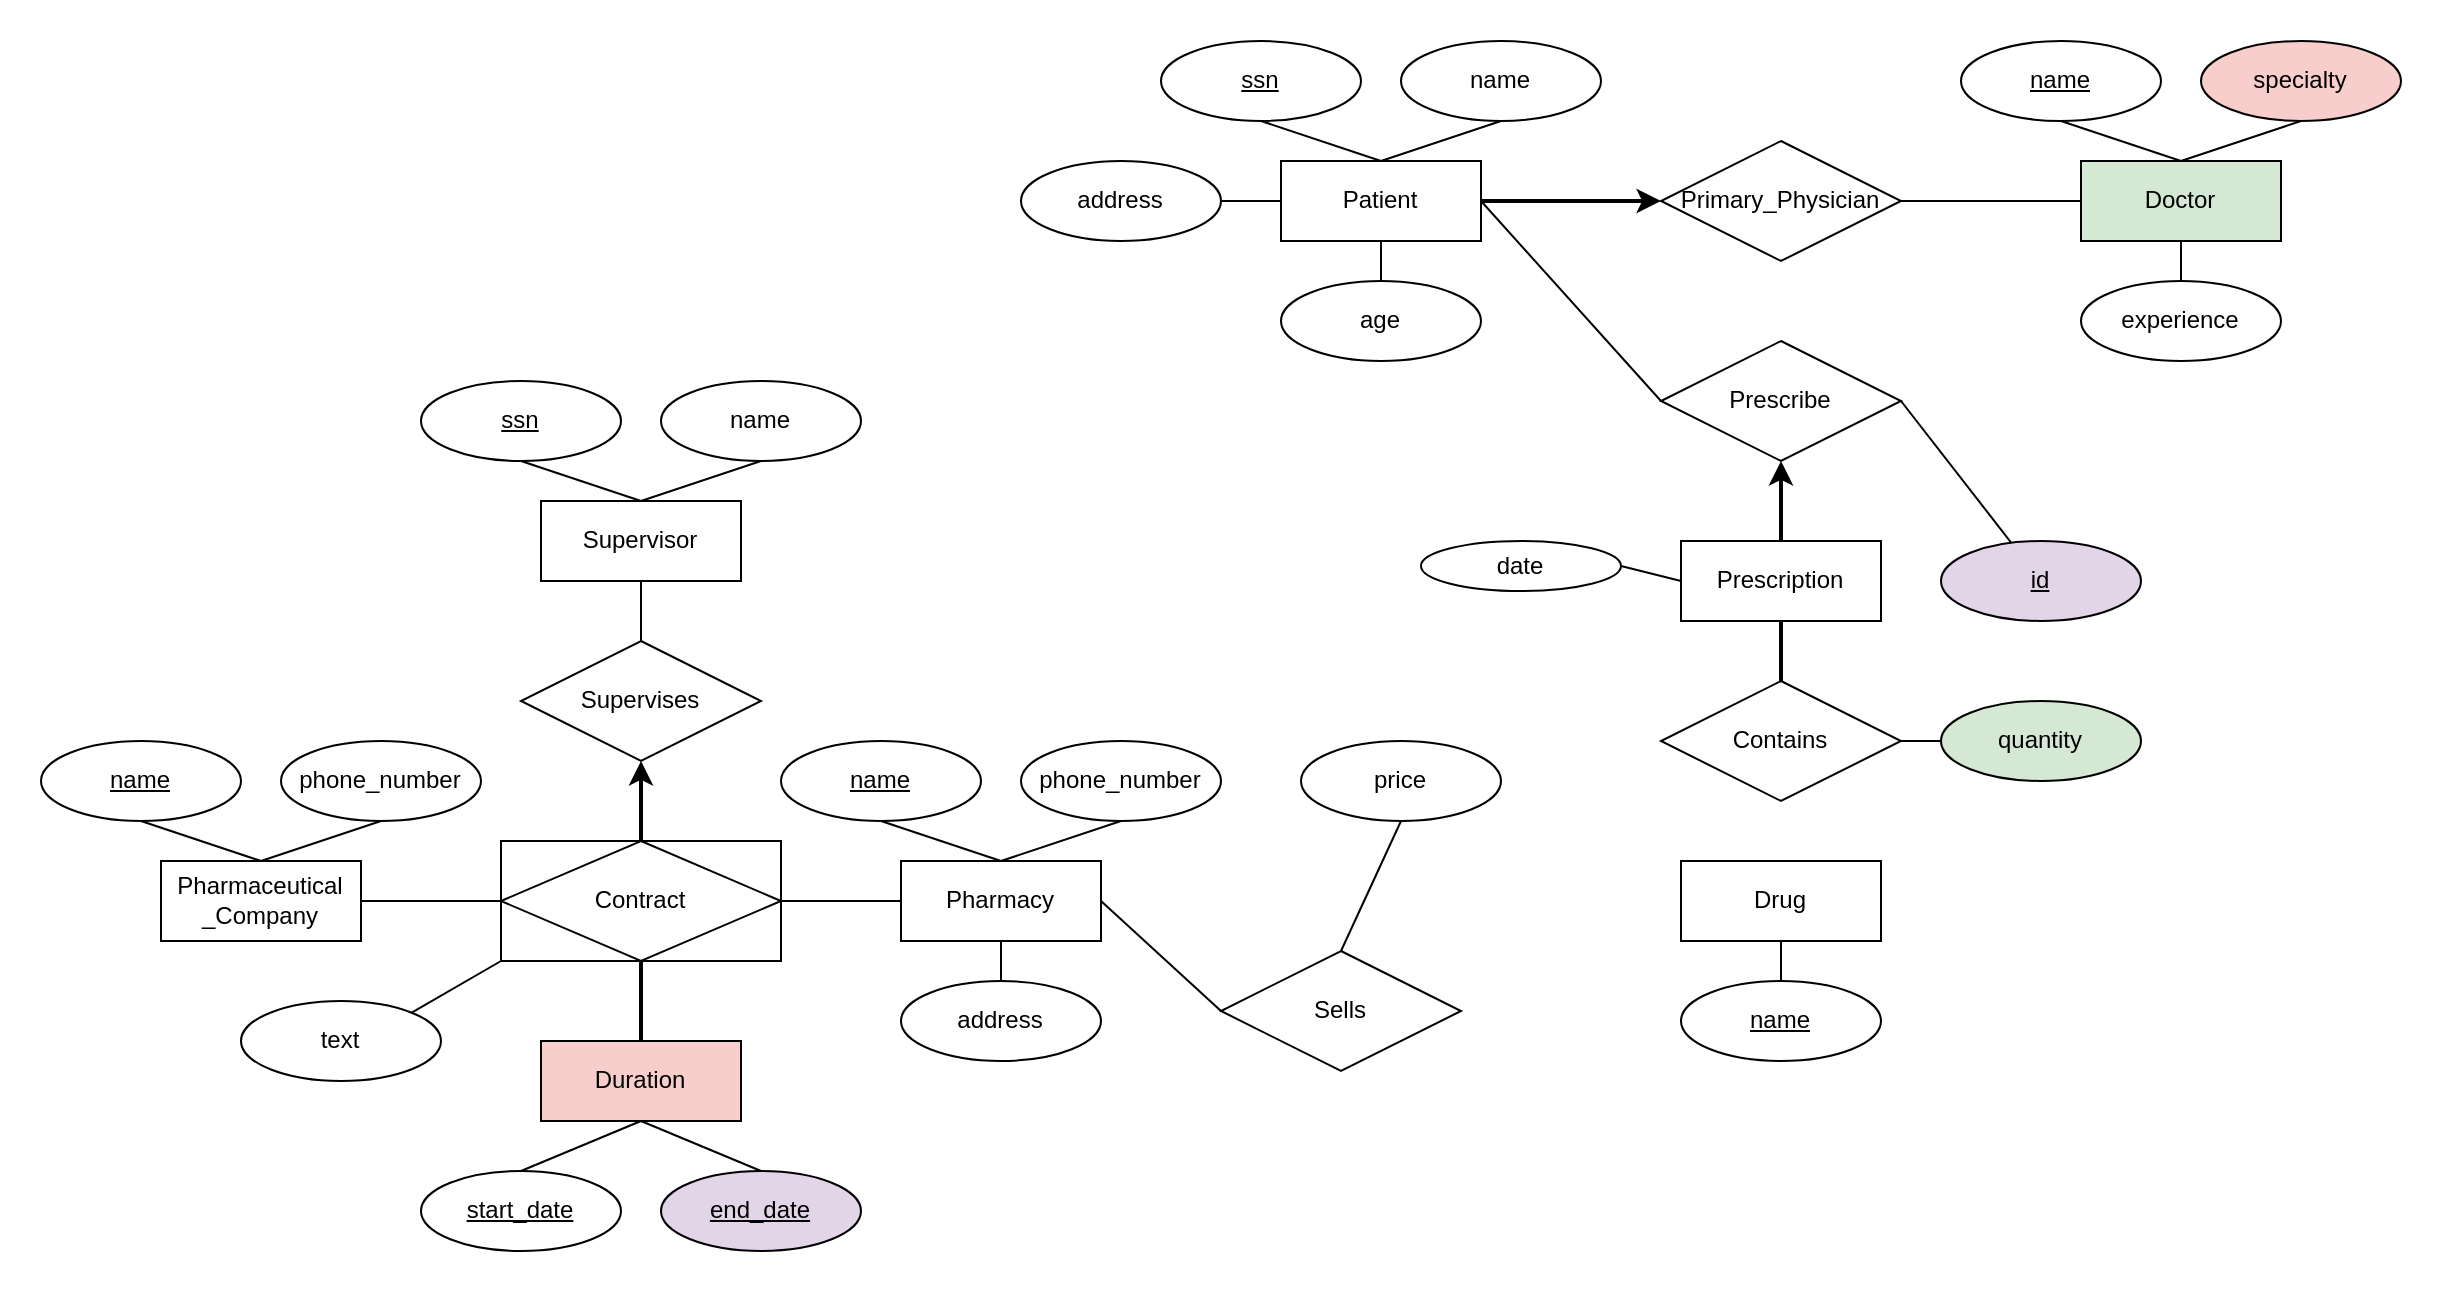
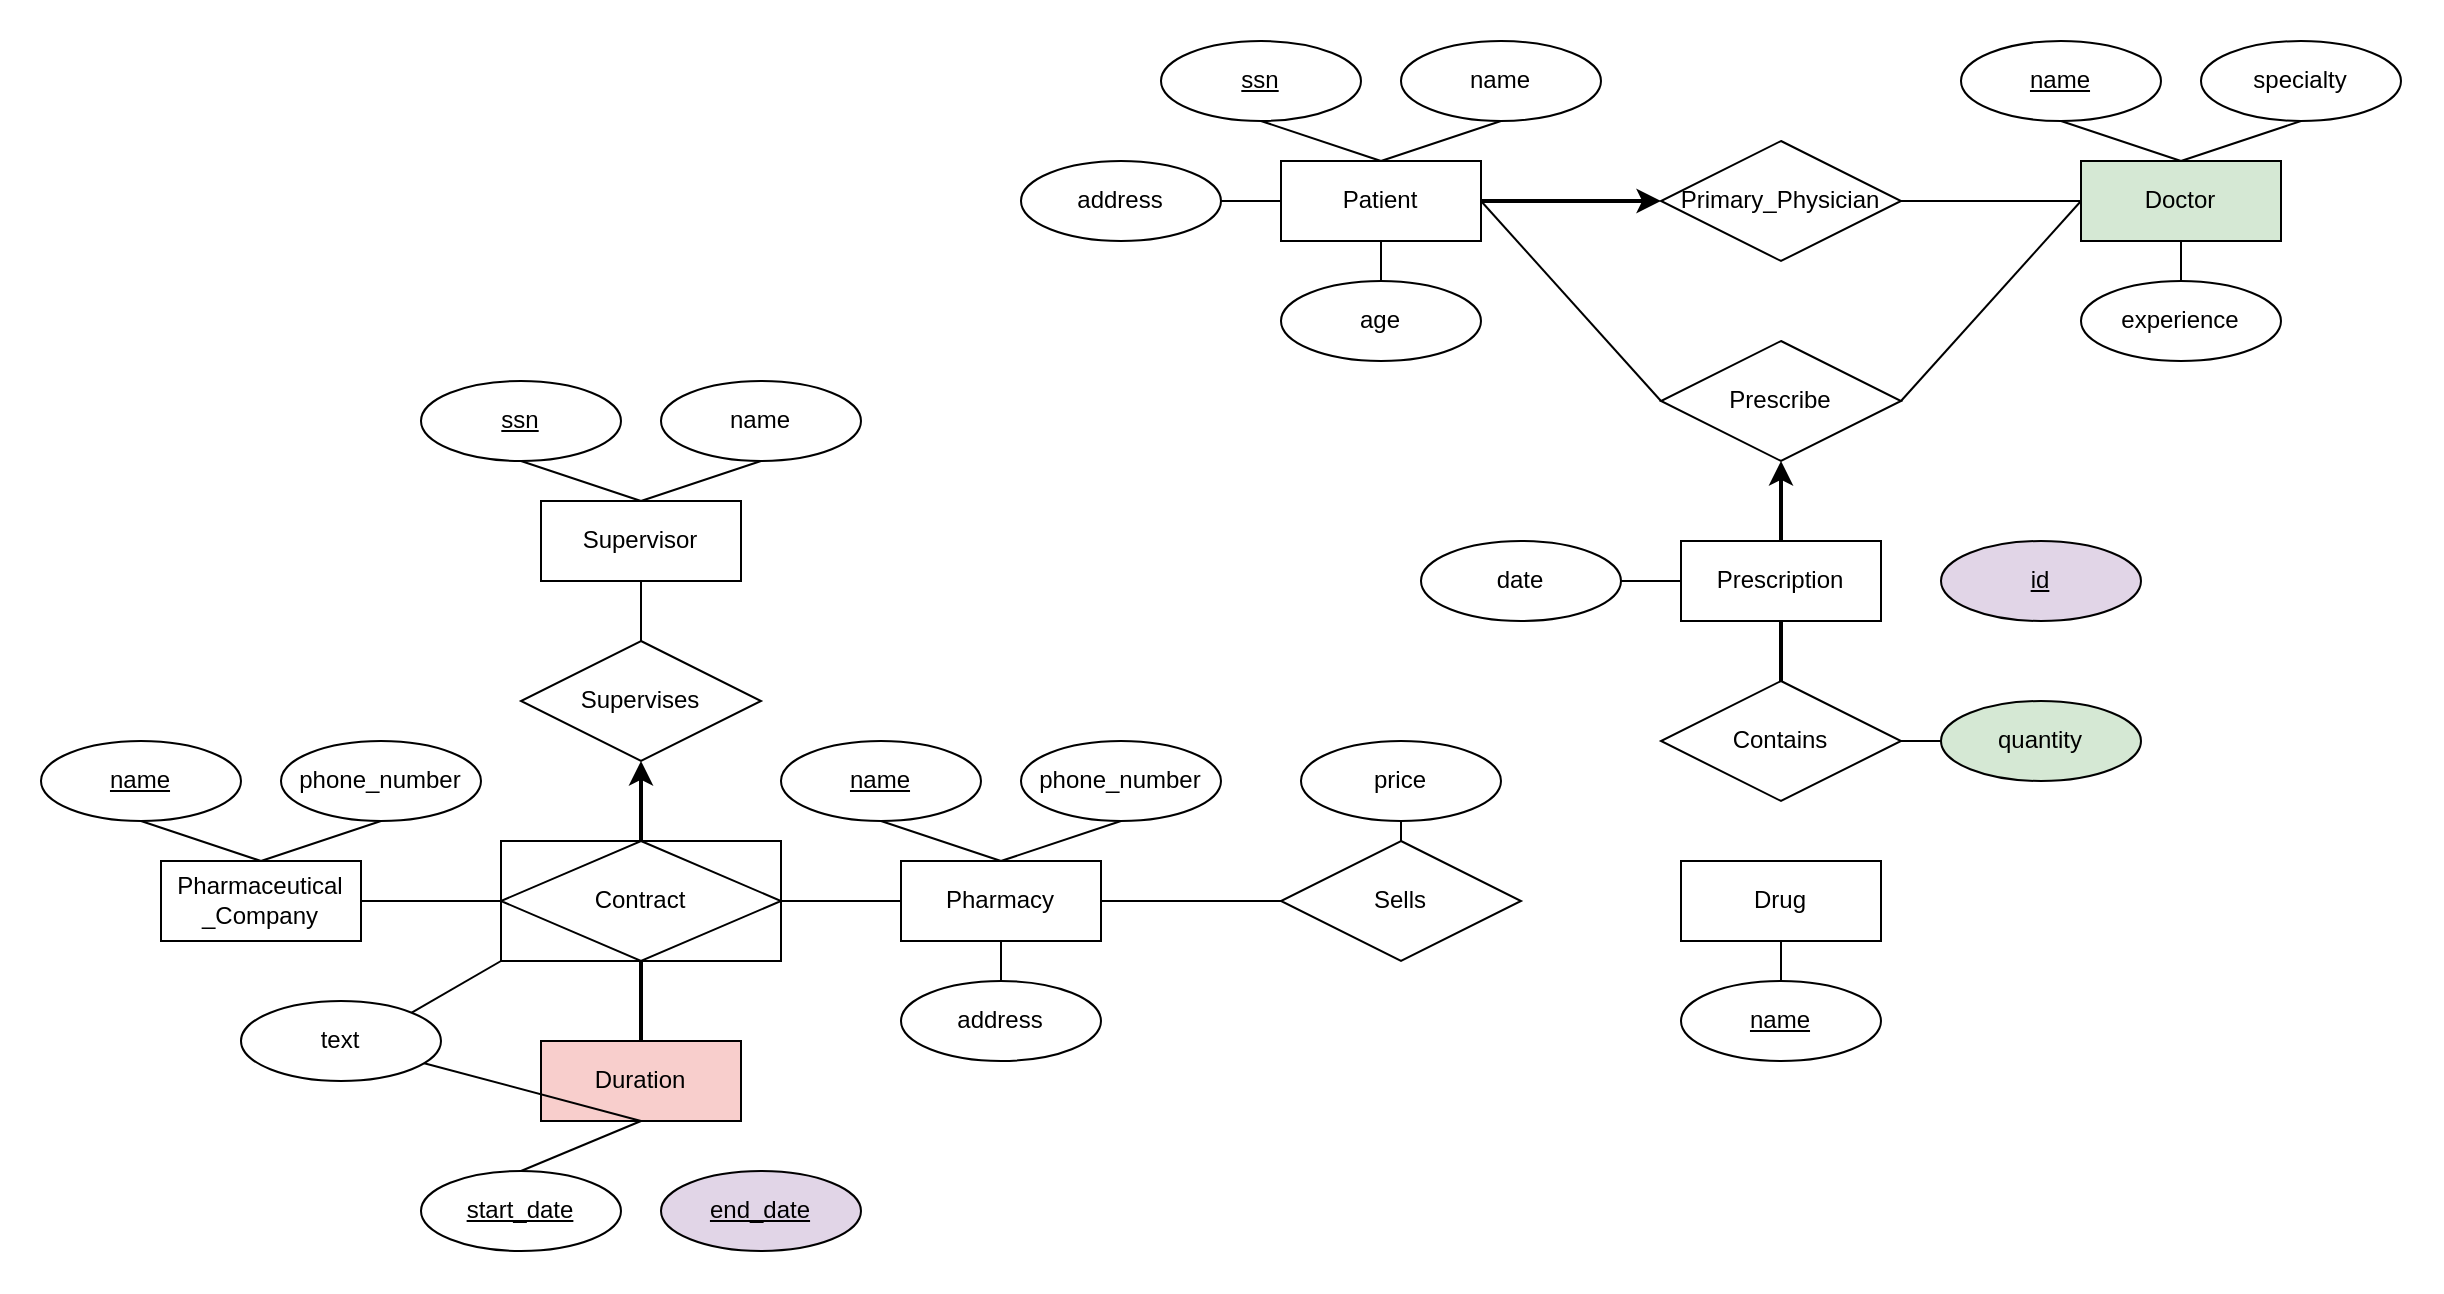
(2301, 81) -> (2301, 81)
(1956, 472) -> (1989, 303)
(1521, 566) -> (1521, 581)
(1341, 1011) -> (1401, 901)
(701, 1146) -> (531, 1092)
